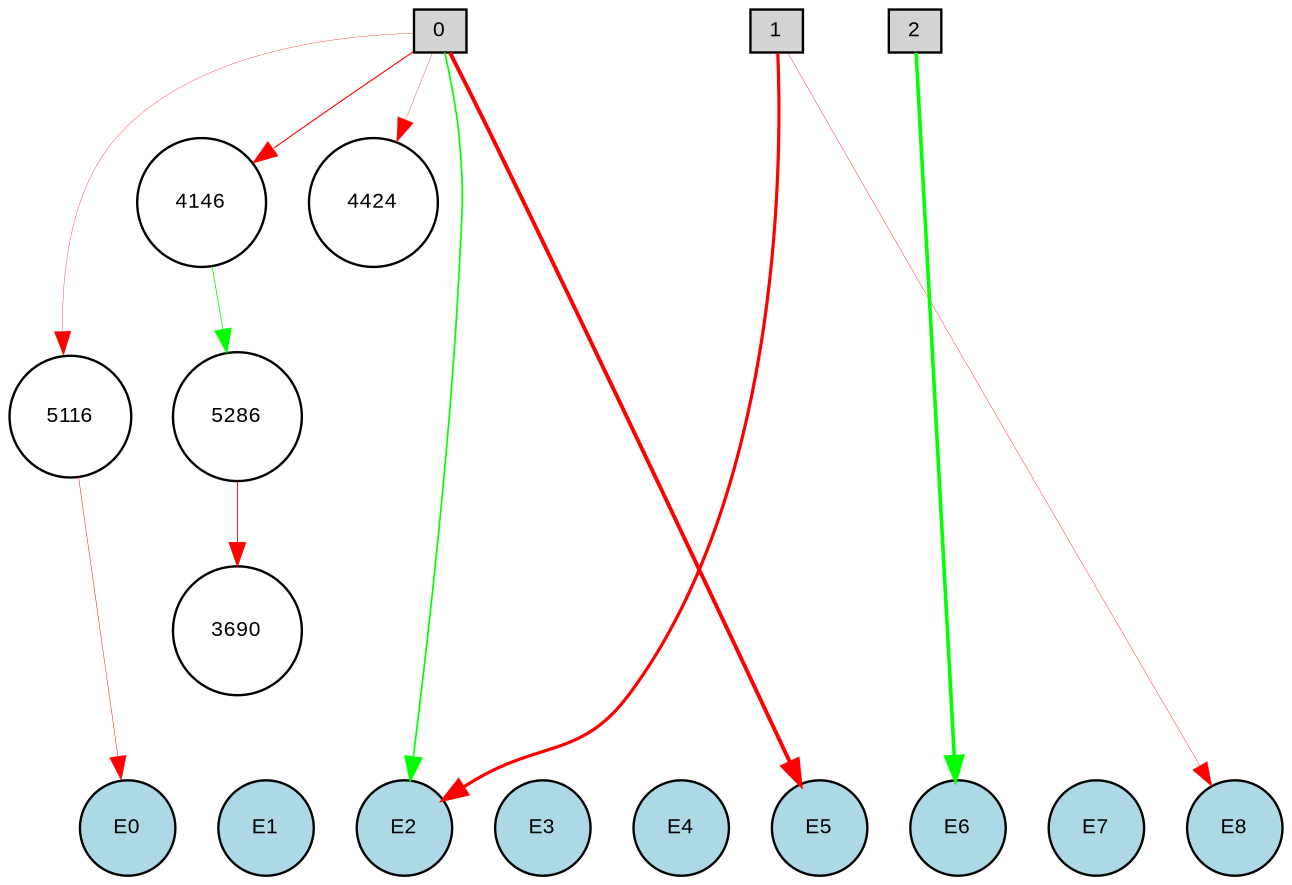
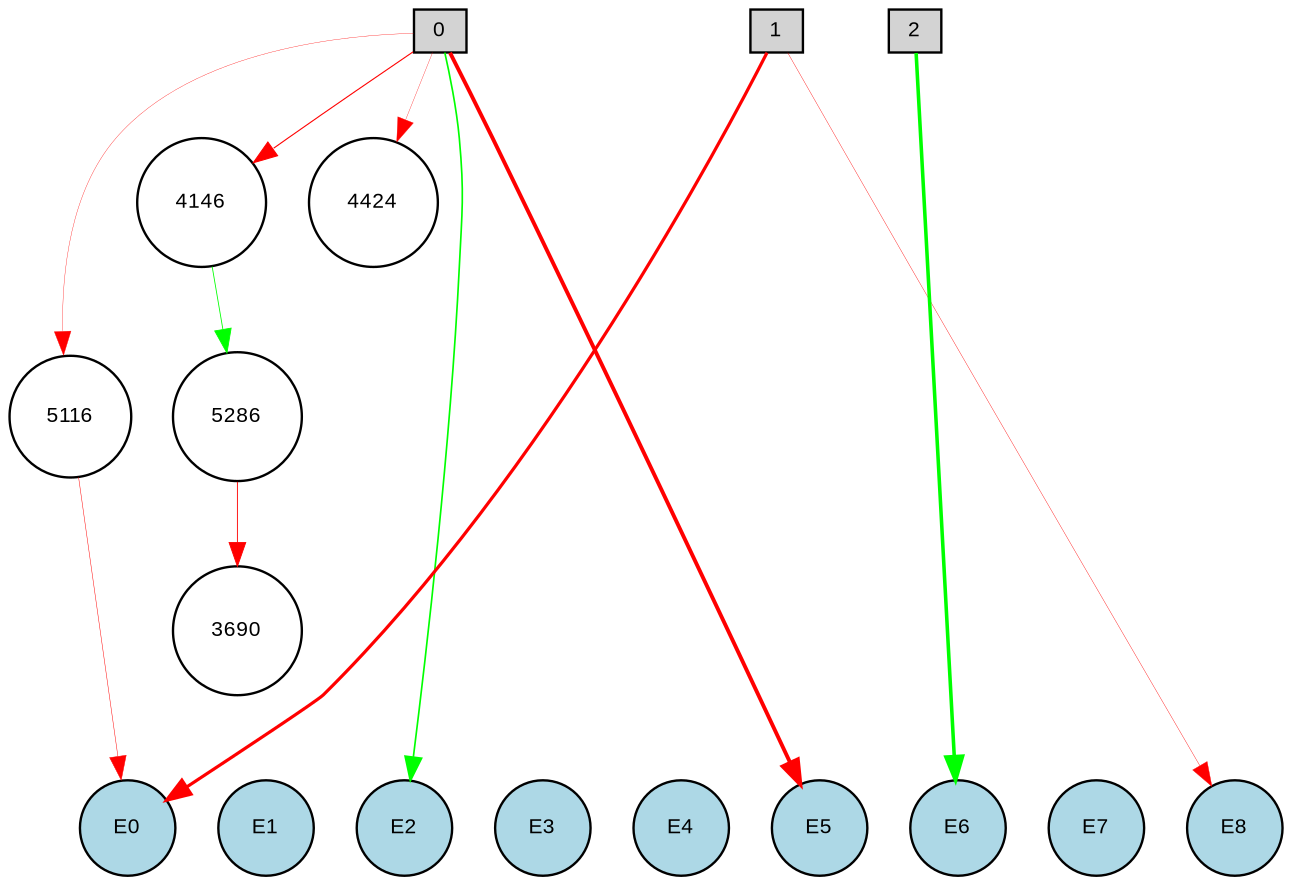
(730, 480) -> (521, 457)
